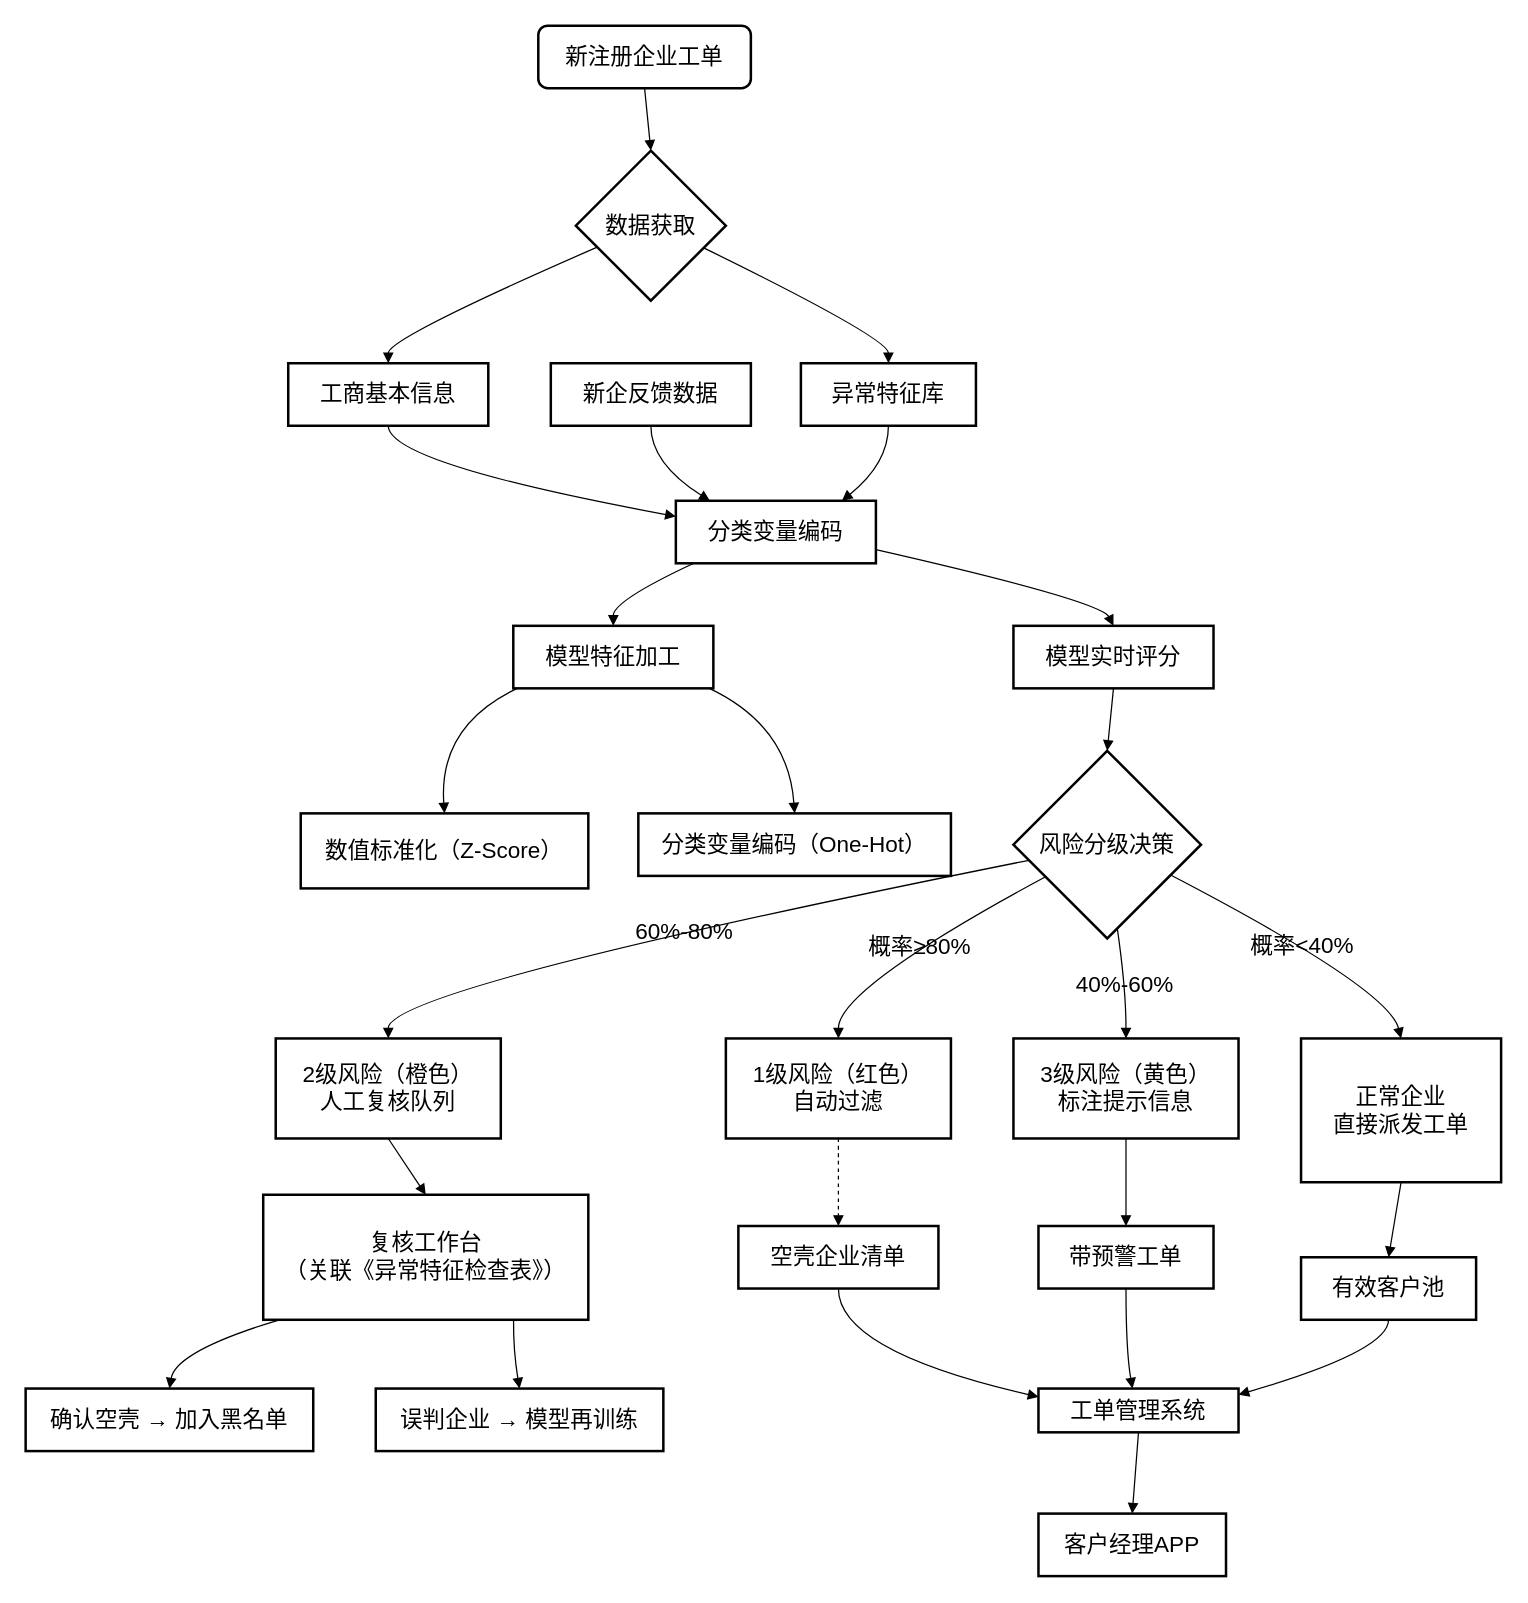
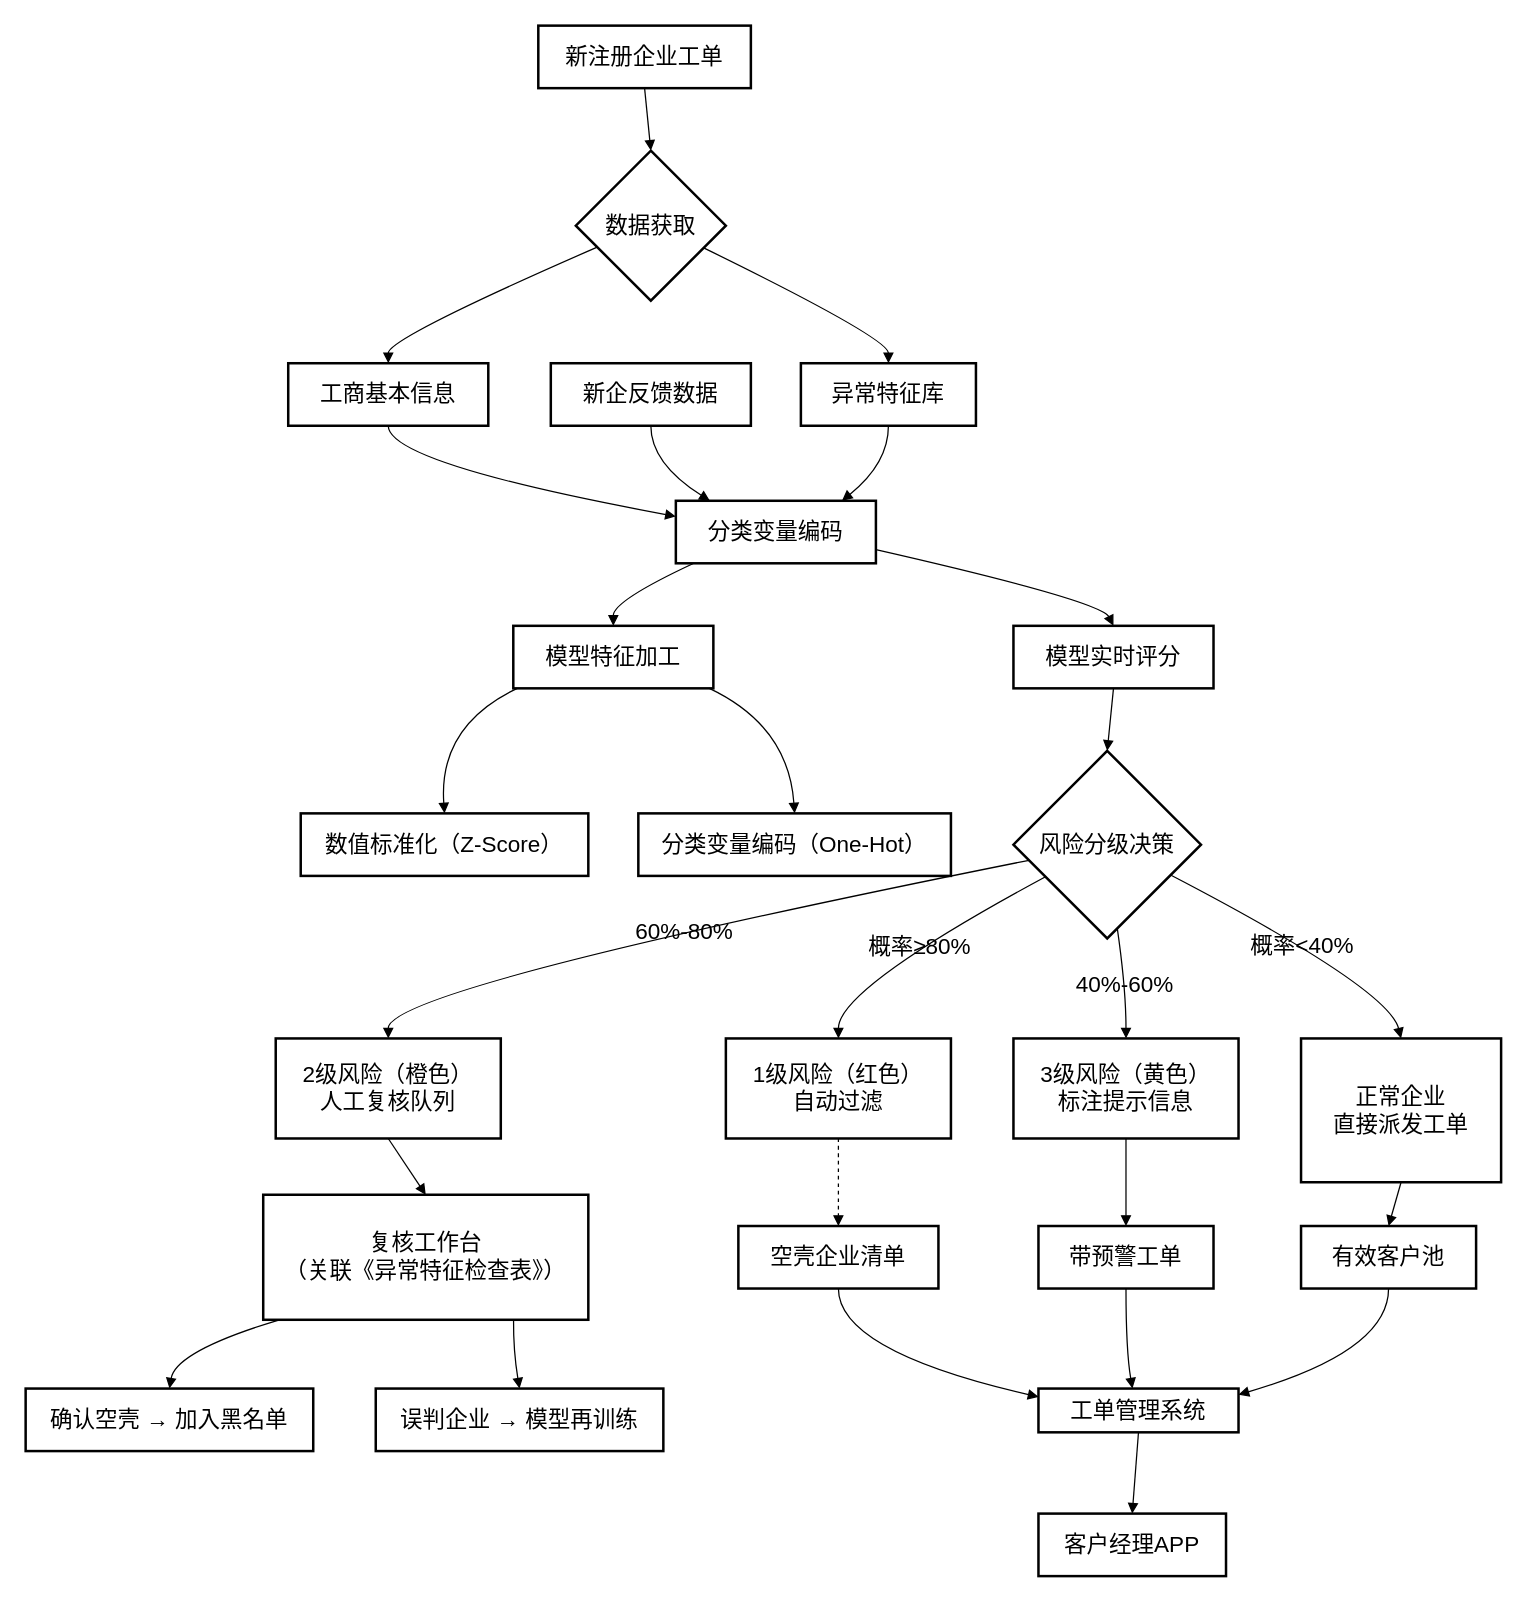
(644, 57) -> (644, 57)
(444, 851) -> (444, 844)
(1388, 1288) -> (1388, 1257)
